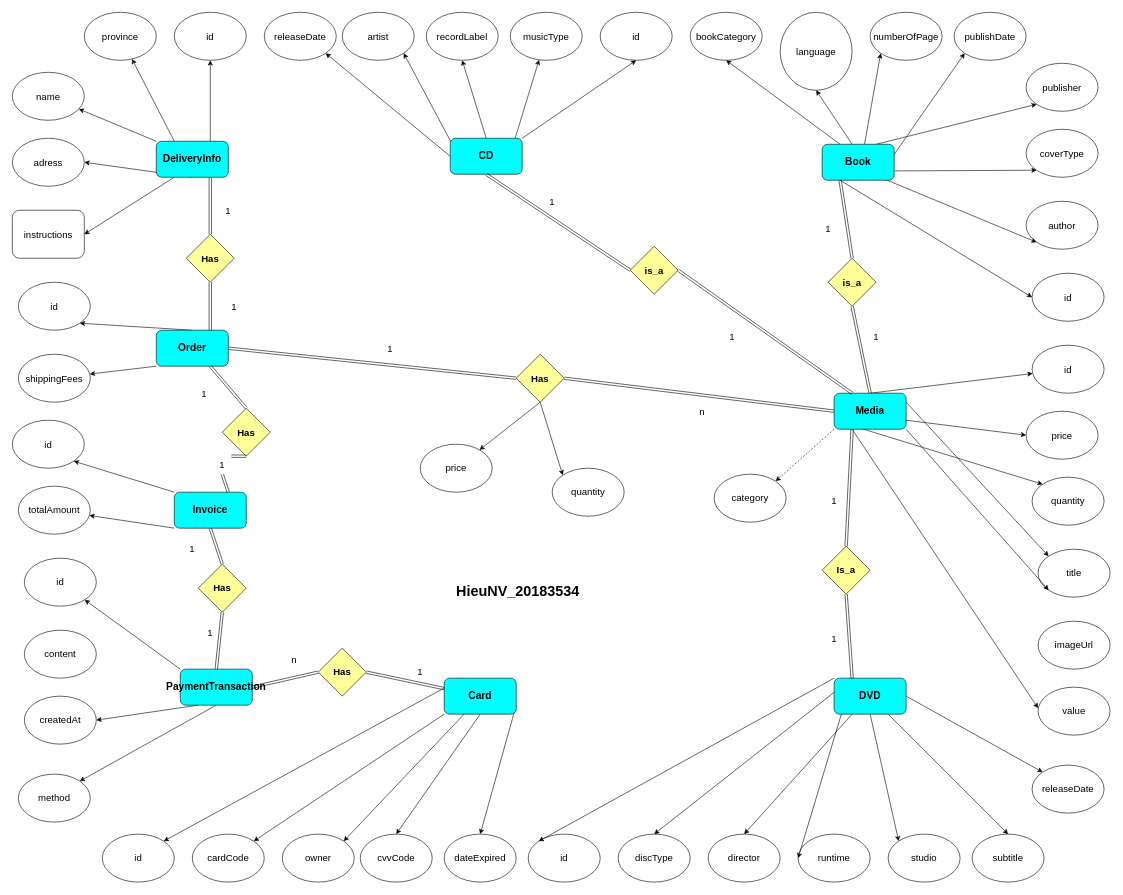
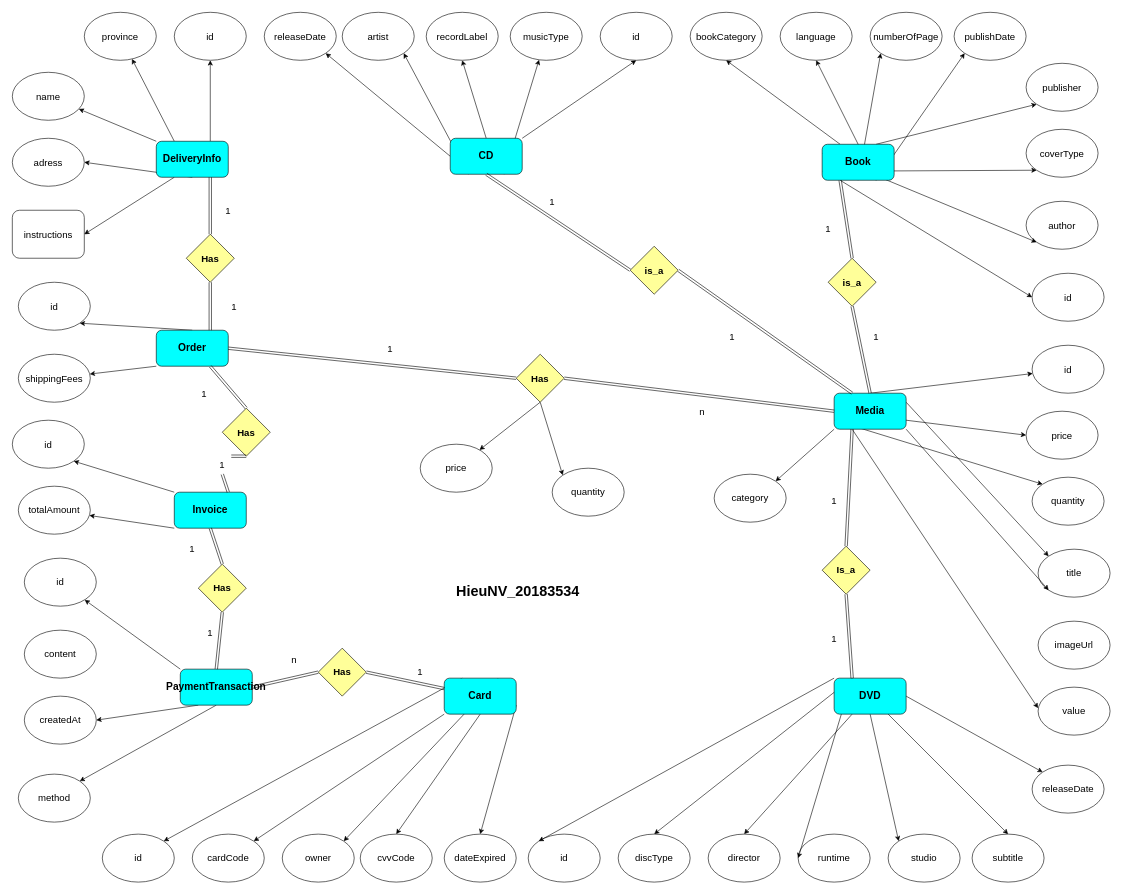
(816, 51) -> (816, 36)
(808, 453) -> (808, 453)
